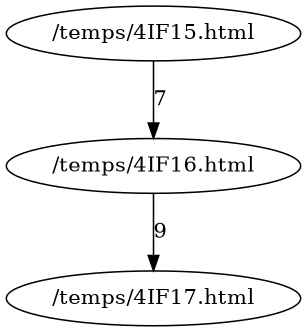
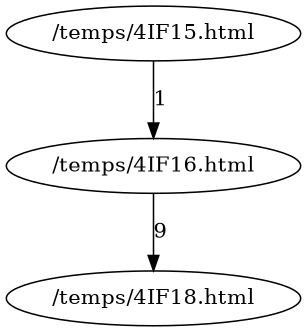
(161, 100) -> (161, 100)
(154, 298) -> (154, 298)
